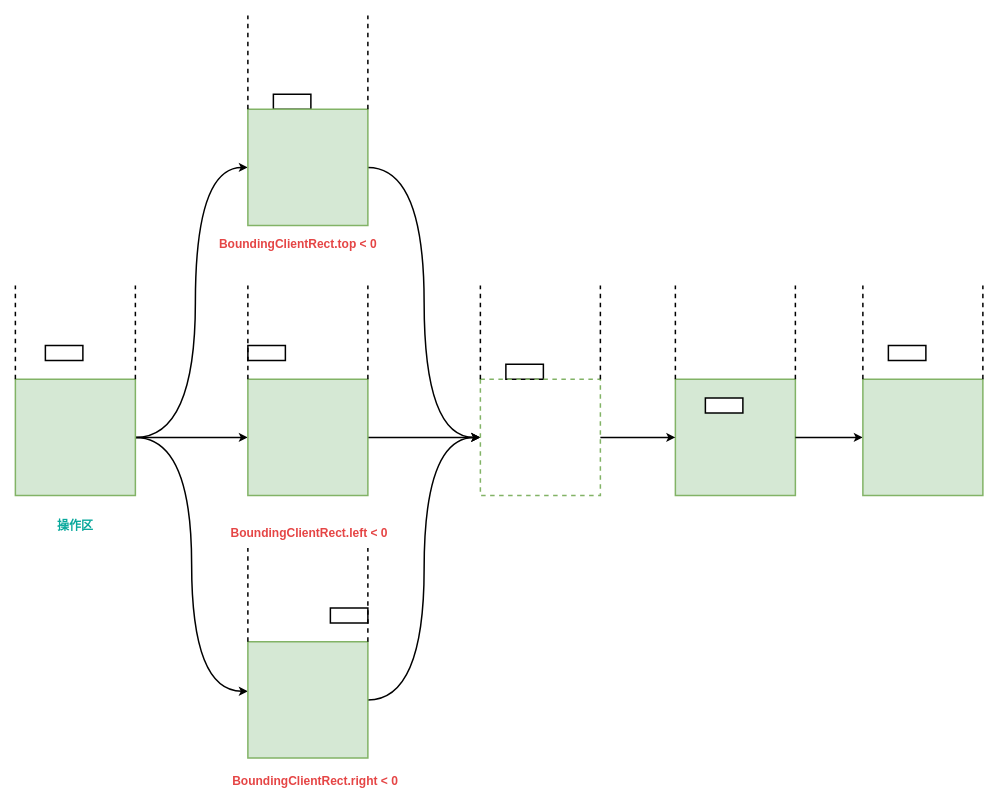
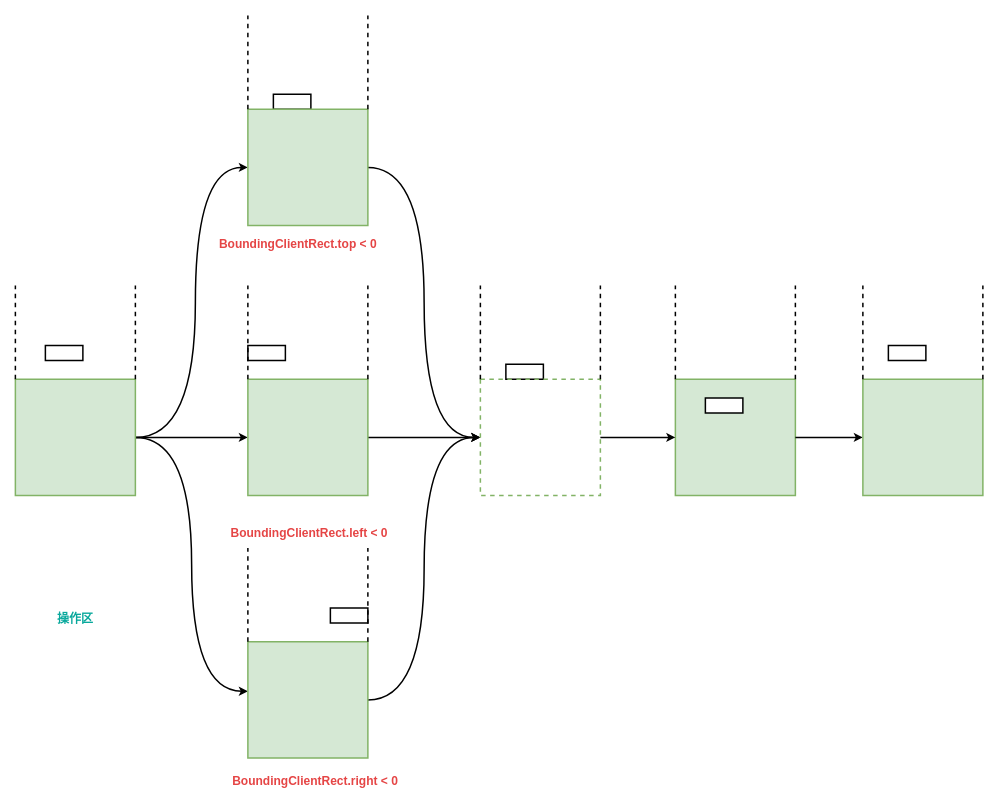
(75, 525) -> (75, 619)
